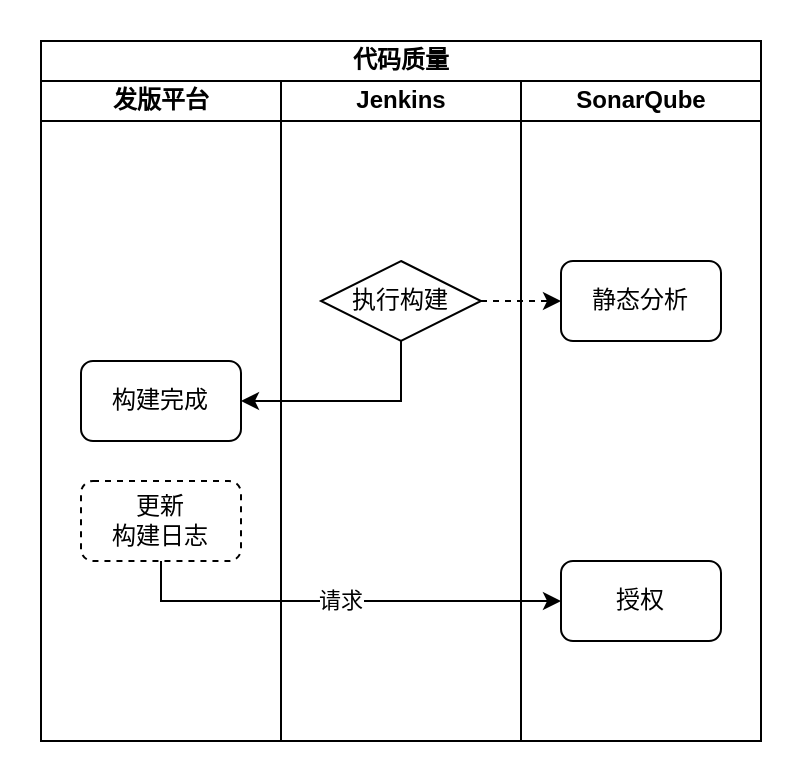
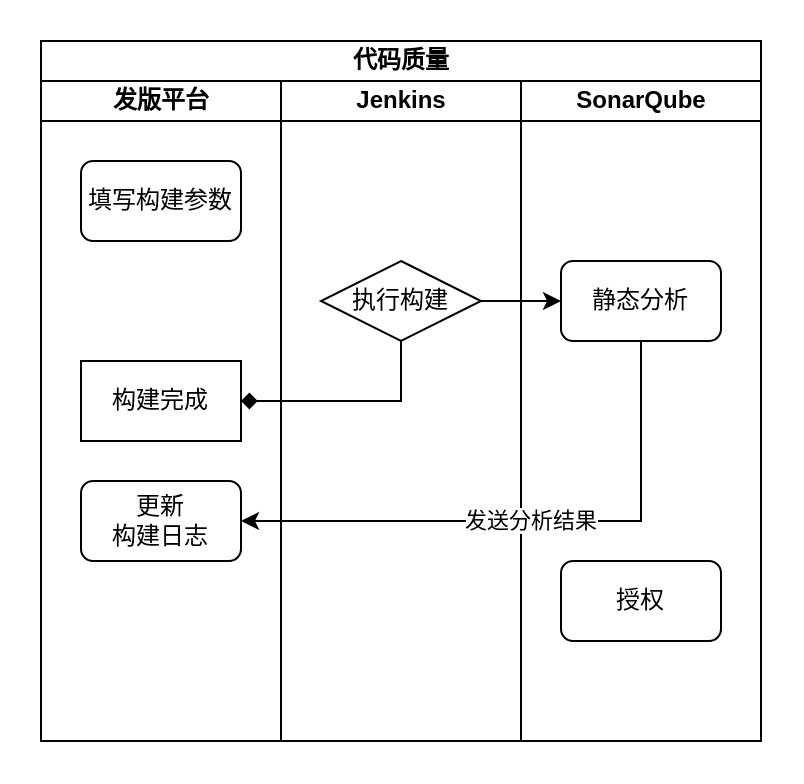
none -> (161, 201)
(501, 301) -> (501, 301)
(161, 401) -> (161, 401)
(256, 401) -> (257, 401)
none -> (641, 489)
(161, 521) -> (161, 521)
(401, 601) -> none
